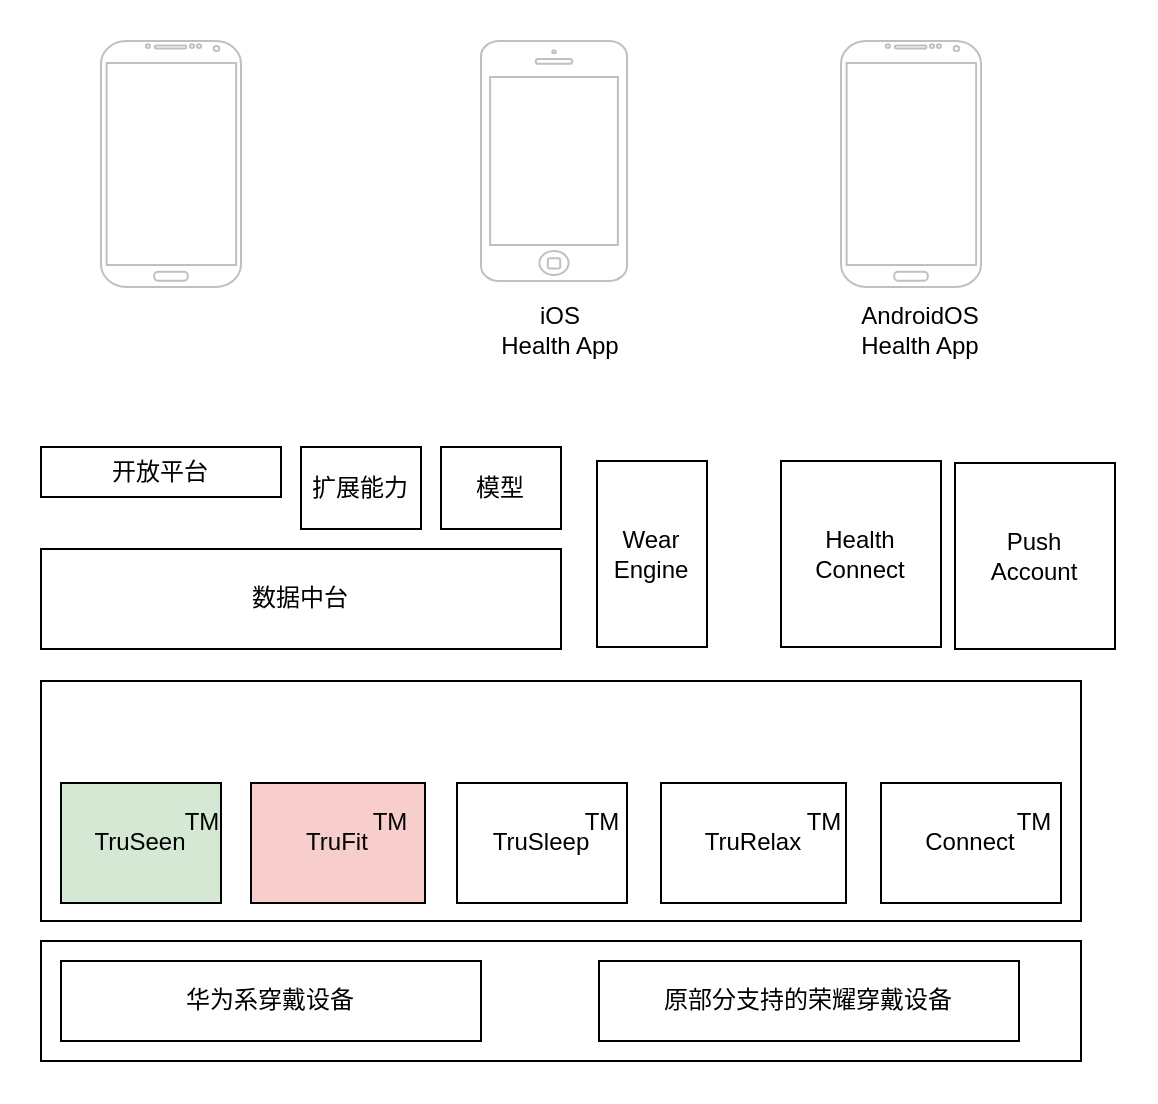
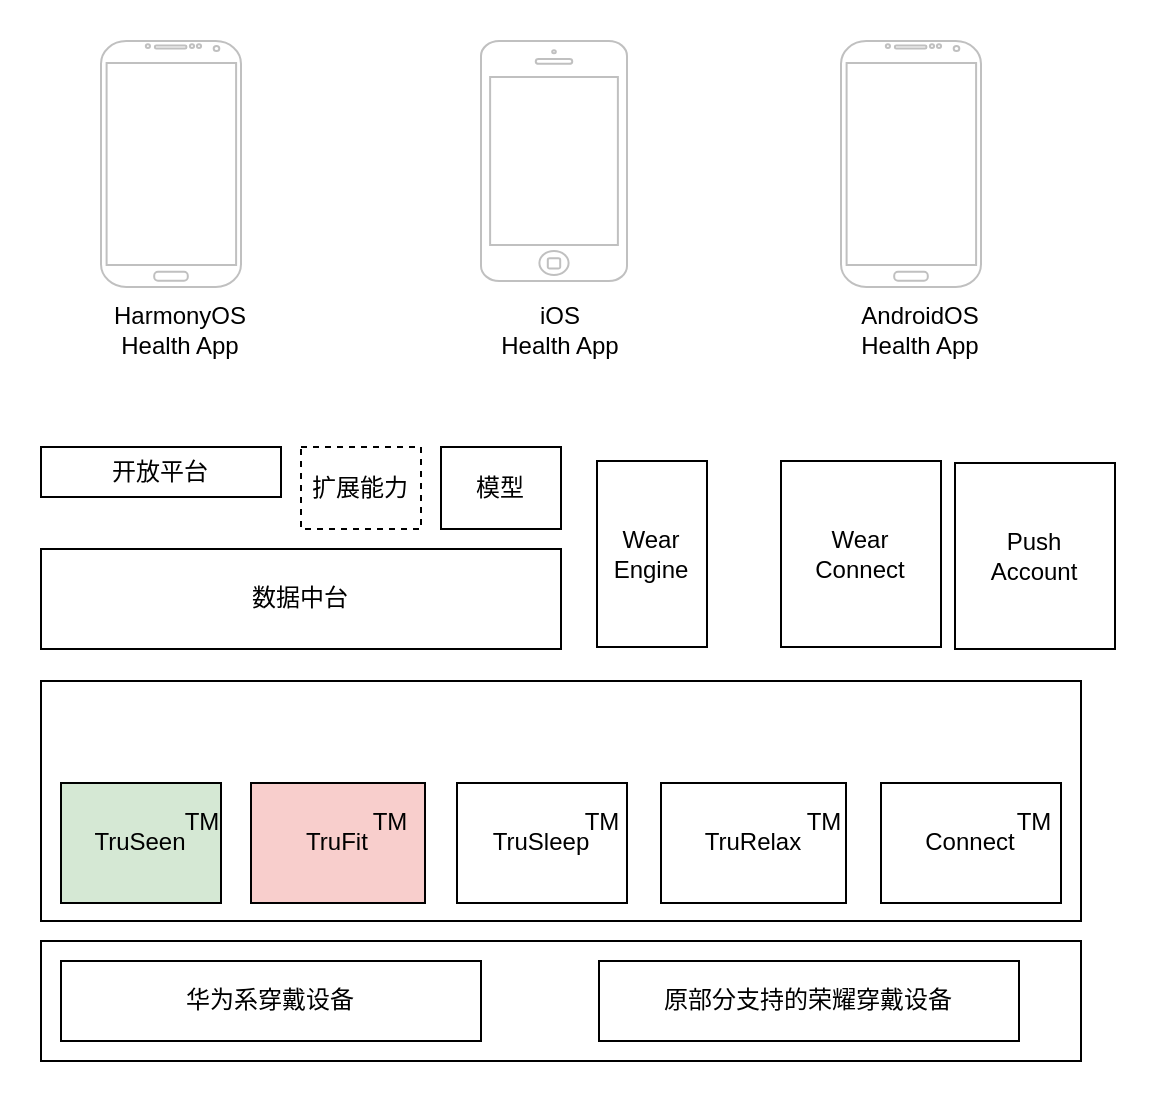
none -> (181, 331)
(361, 488) -> (361, 488)
(861, 555) -> (861, 555)
